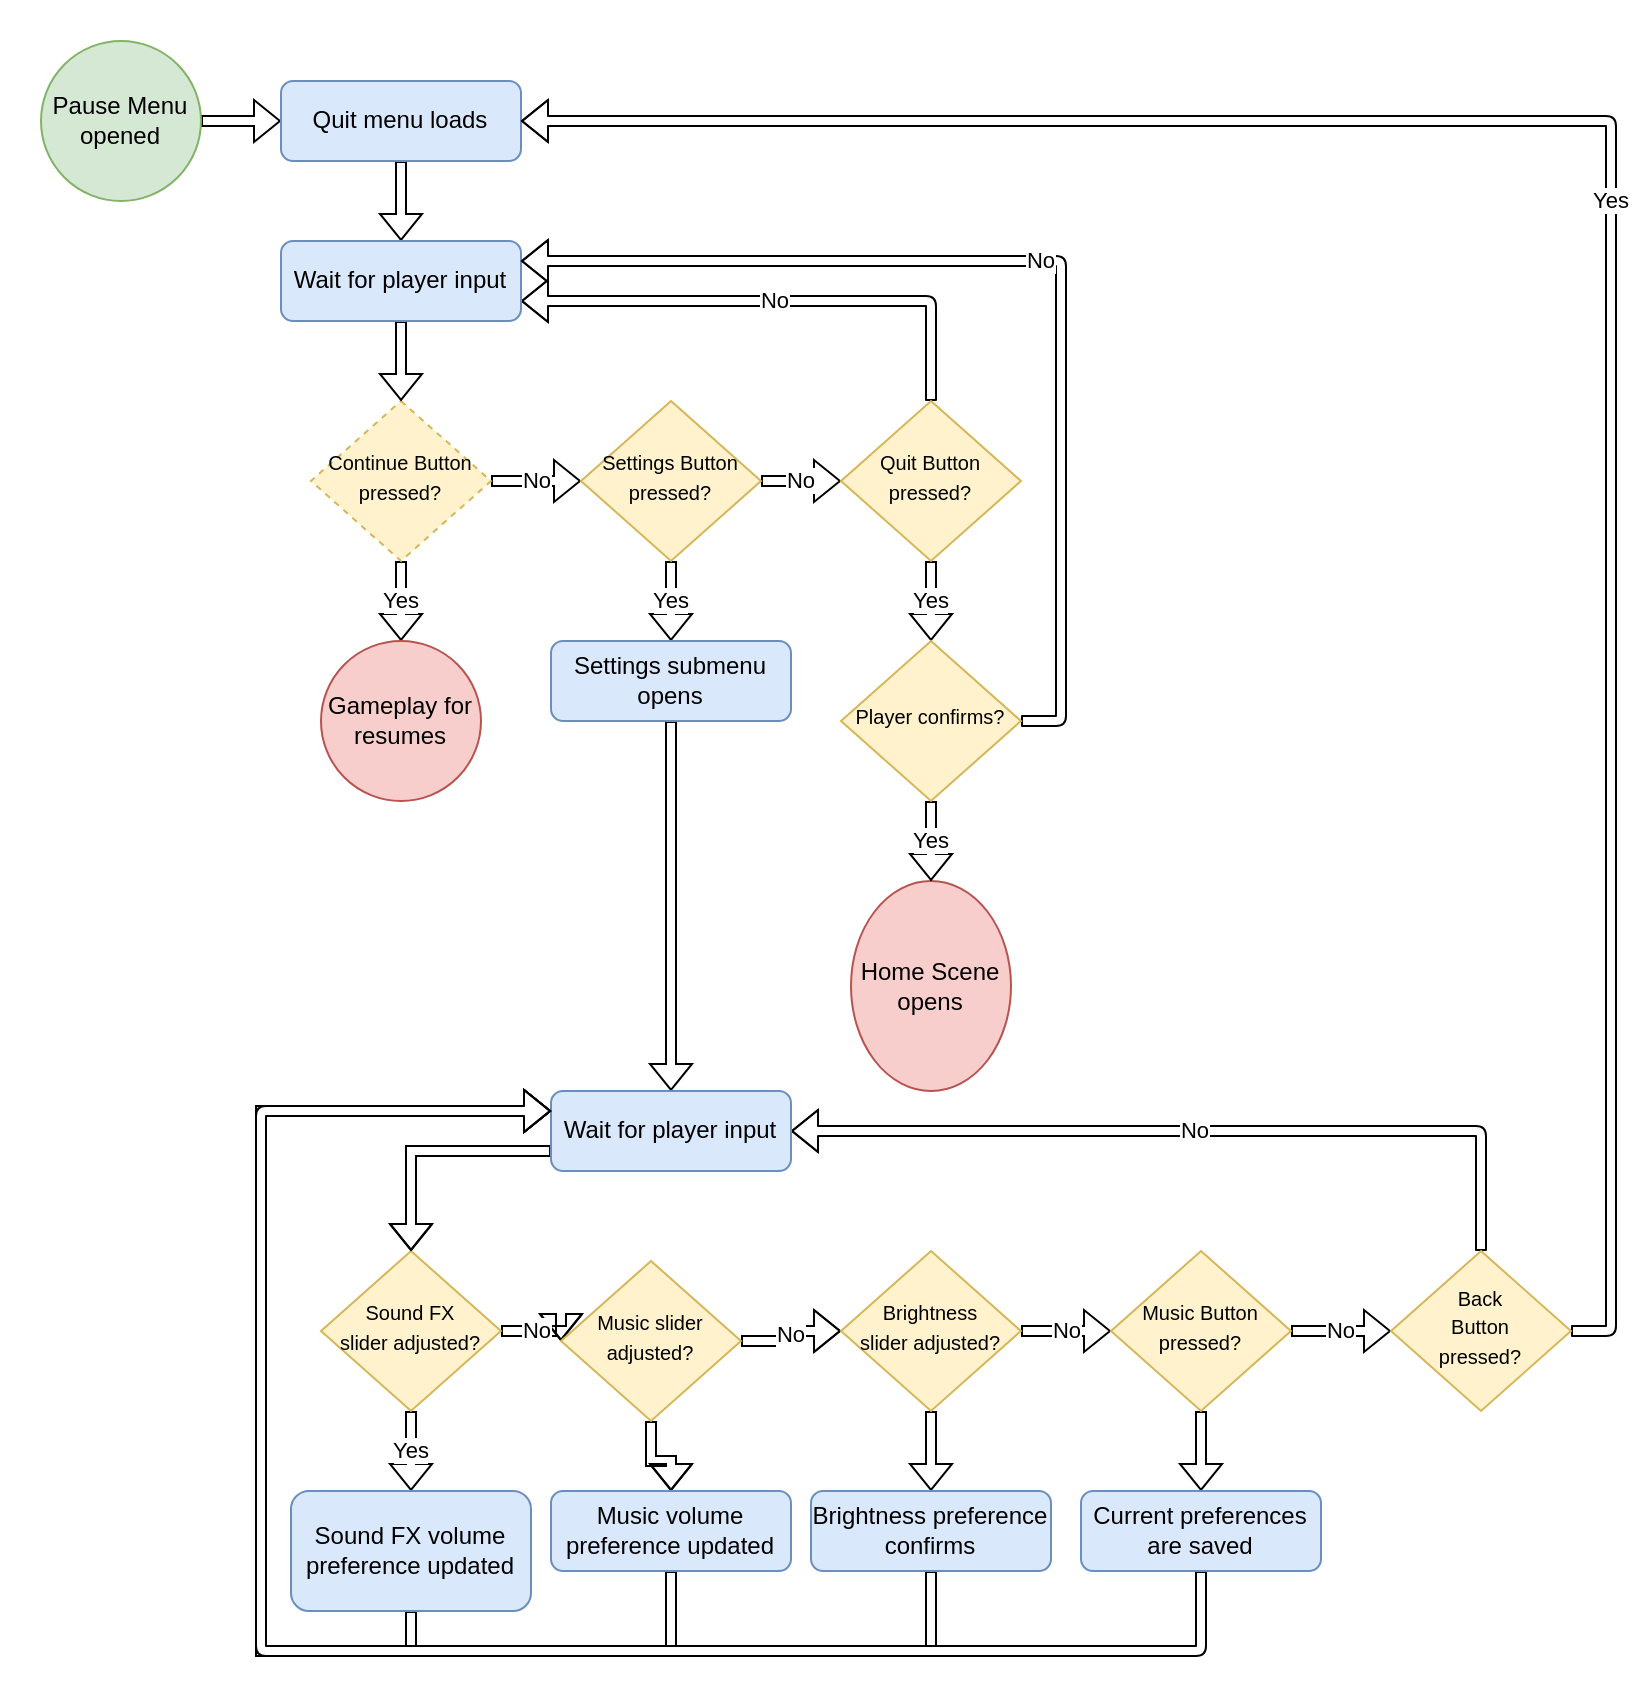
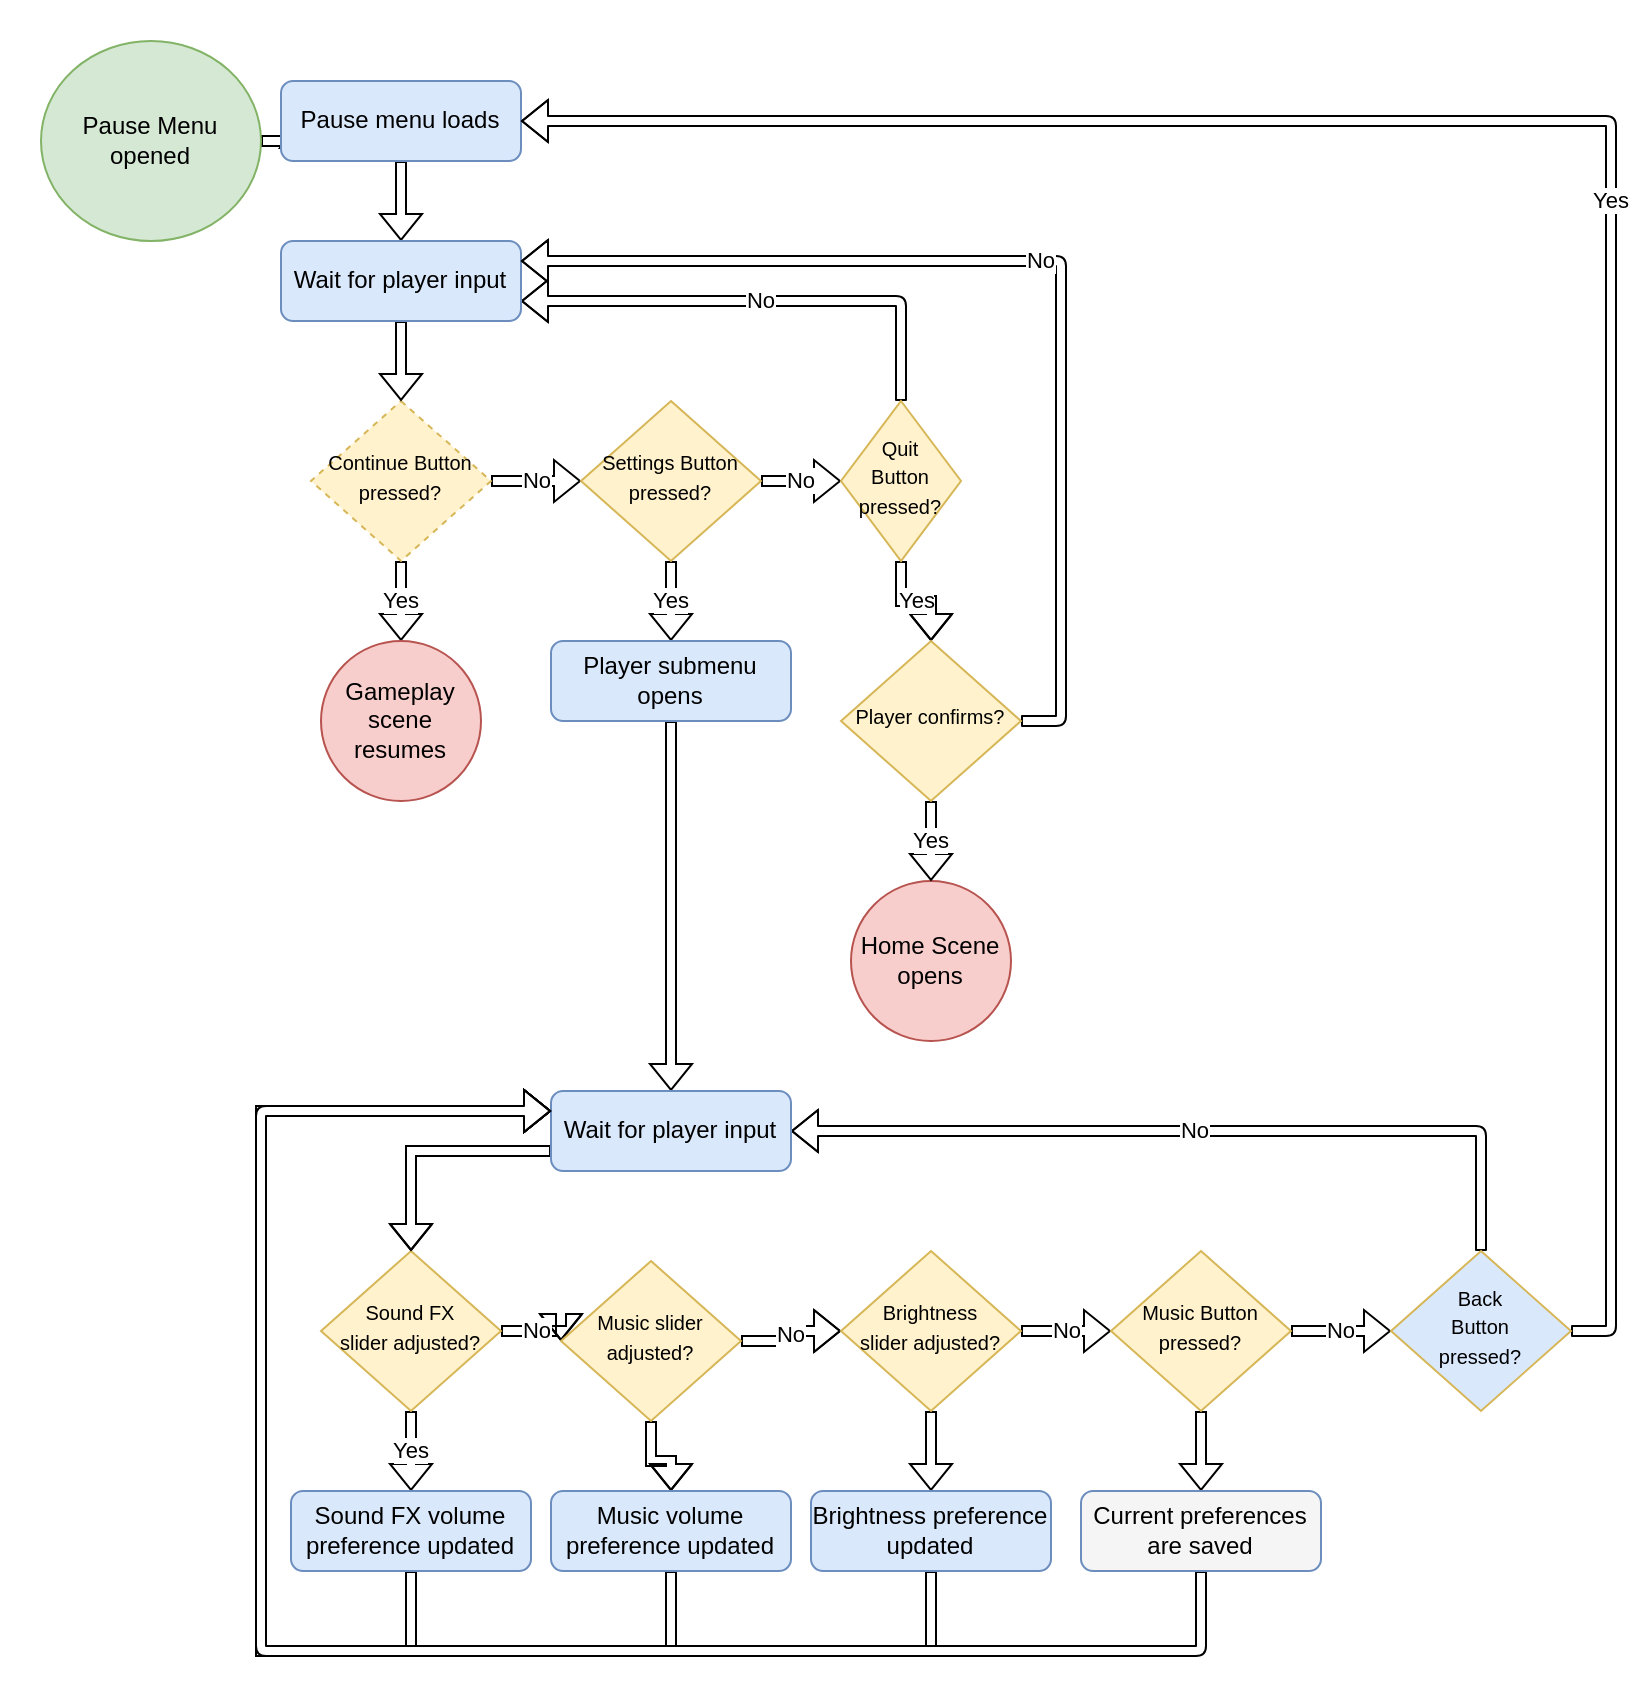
(121, 121) -> (151, 141)
(401, 121) -> (401, 121)
(931, 481) -> (901, 481)
(671, 681) -> (671, 681)
(401, 721) -> (401, 721)
(931, 986) -> (931, 961)
(1481, 1331) -> (1481, 1331)
(931, 1531) -> (931, 1531)
(1201, 1531) -> (1201, 1531)
(411, 1551) -> (411, 1531)
